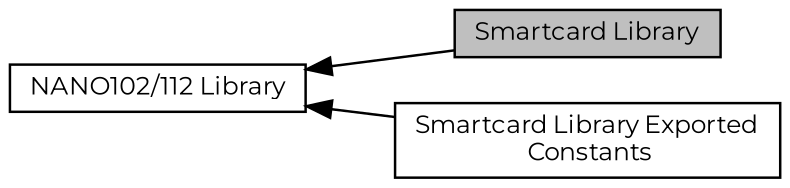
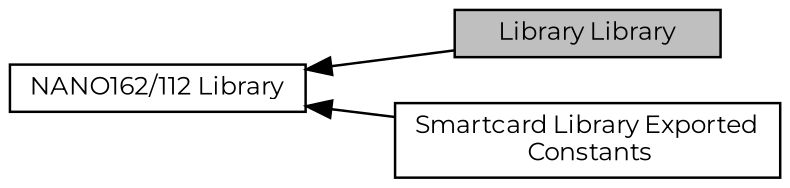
(588, 34) -> (588, 34)
(158, 88) -> (158, 88)
